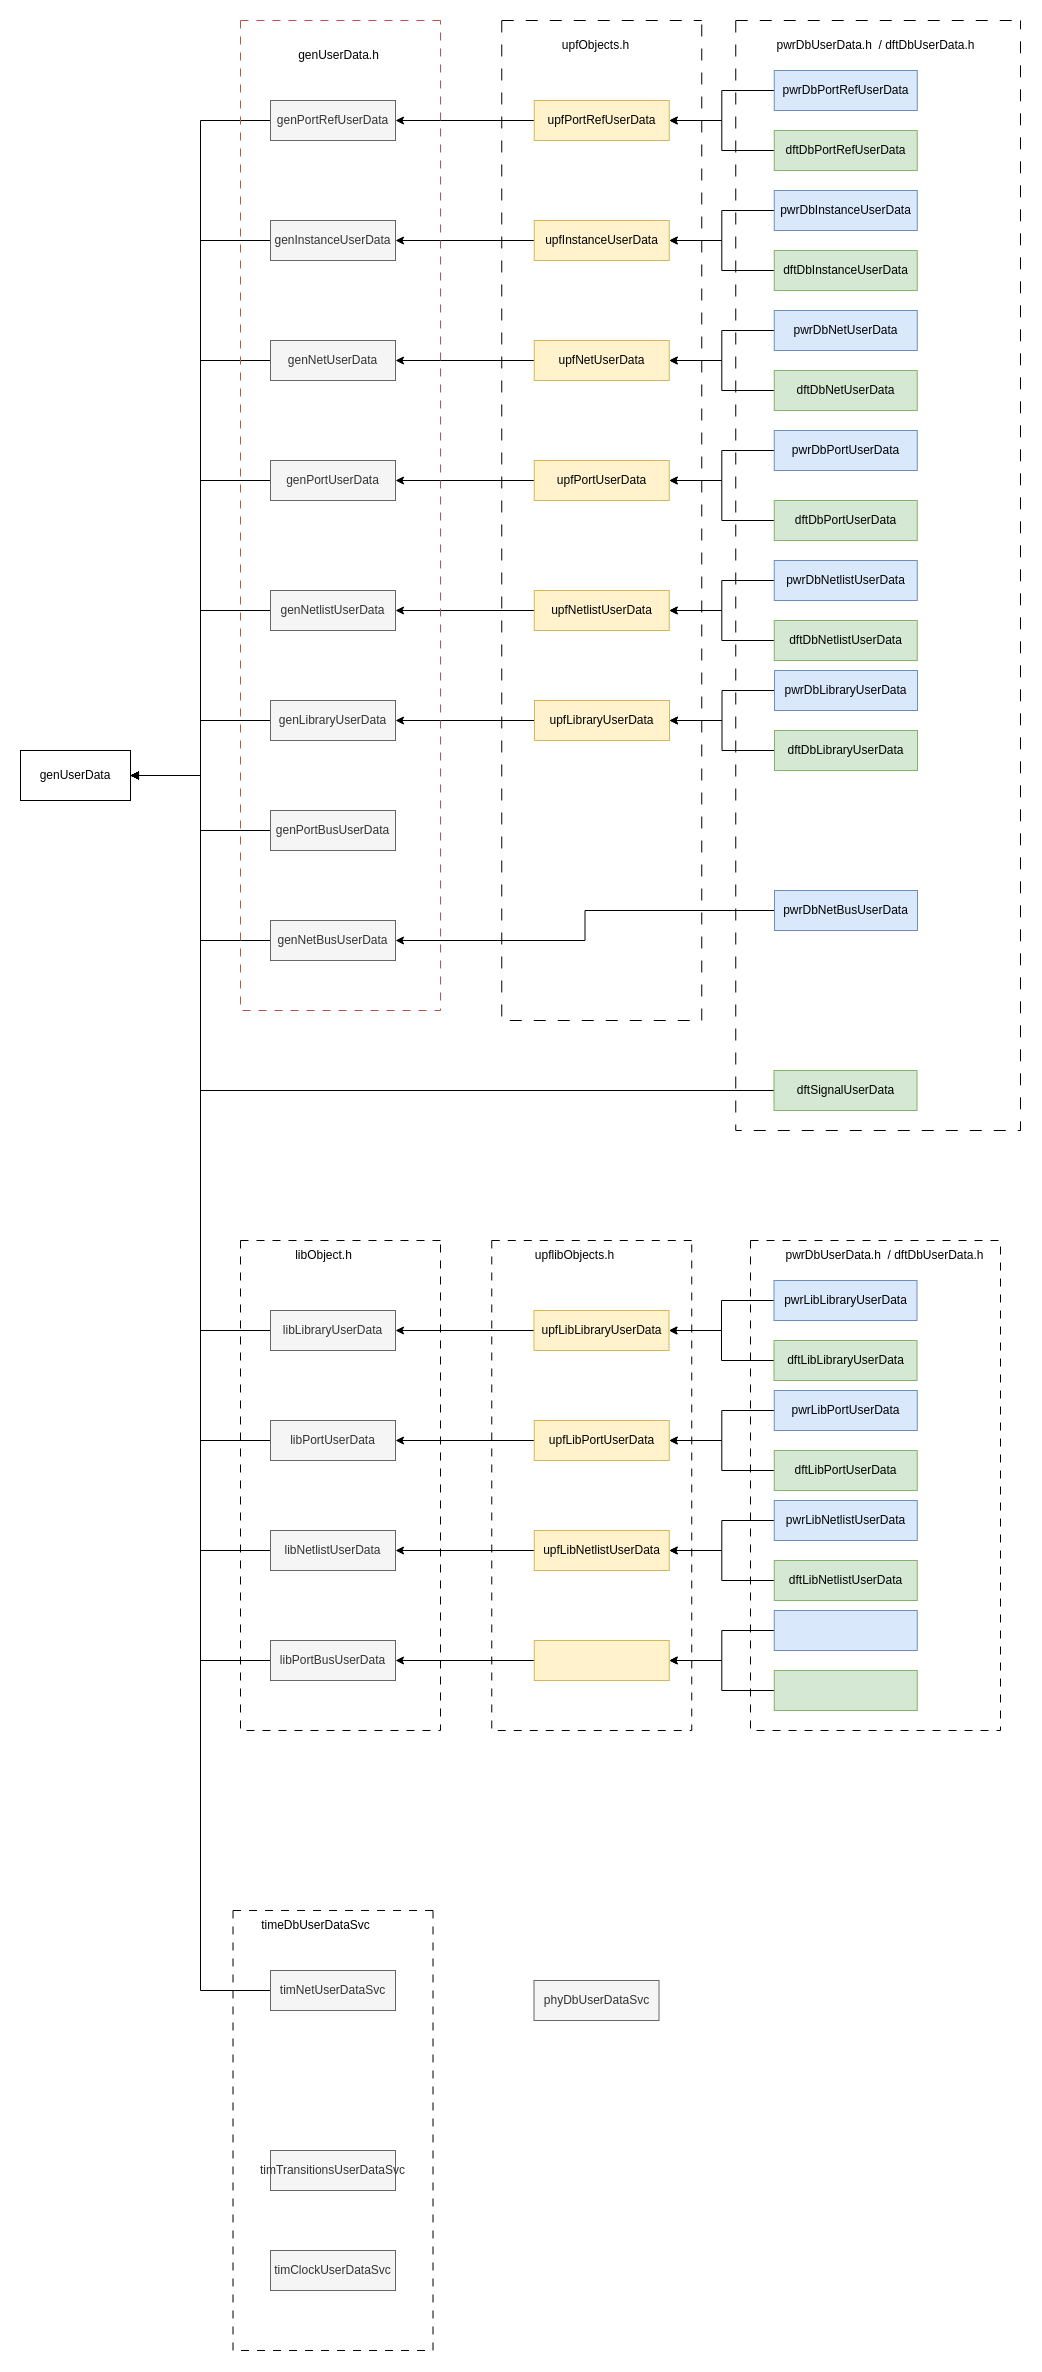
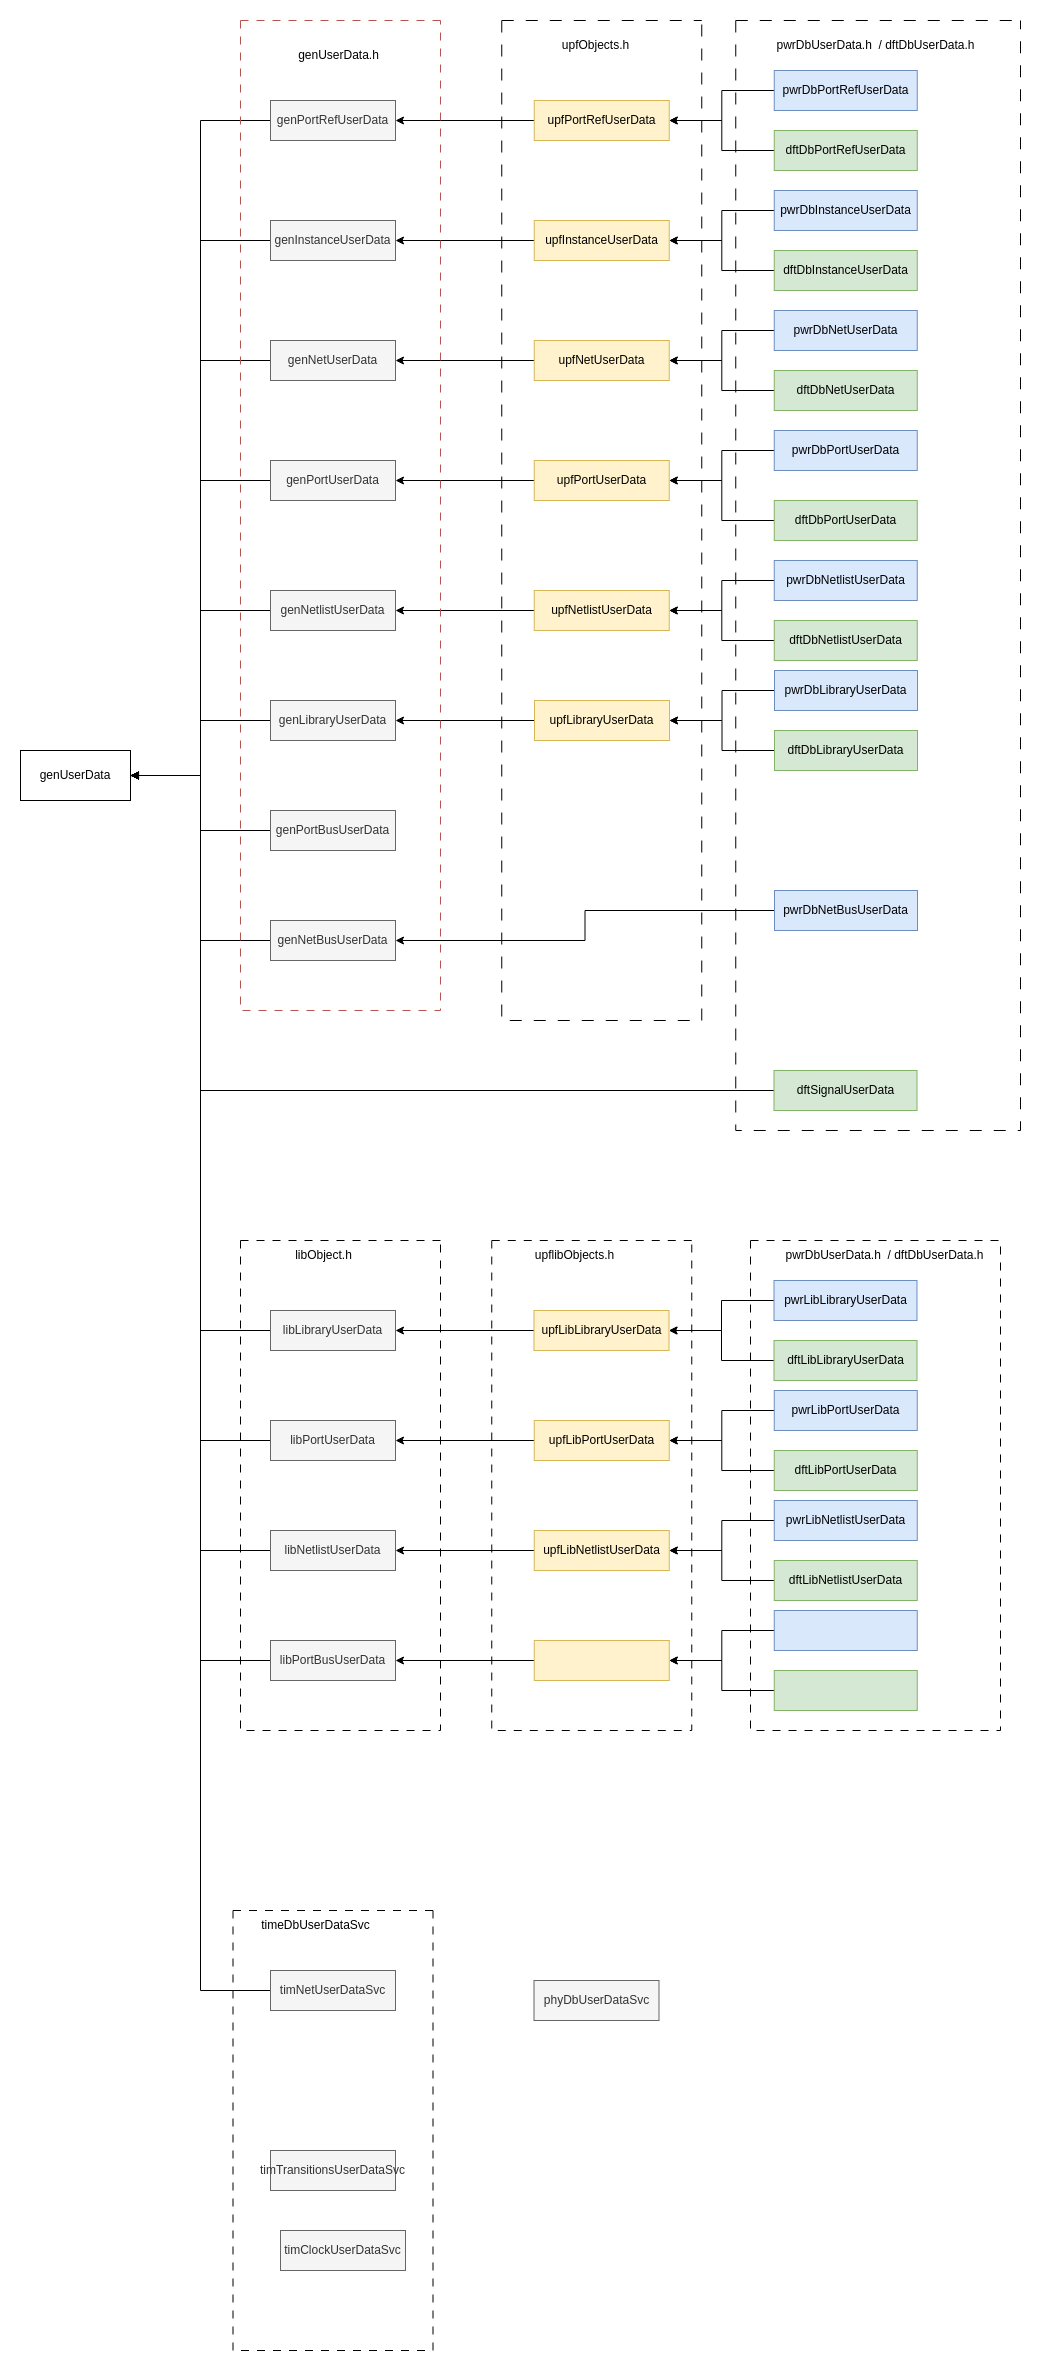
(333, 2271) -> (343, 2251)
